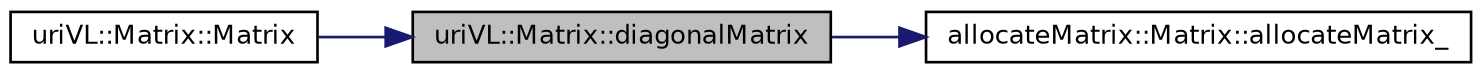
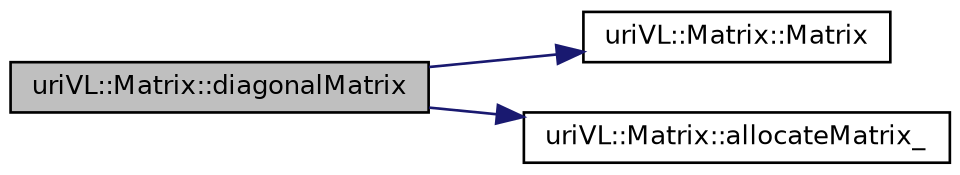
(352, 37) -> (493, 61)
(1199, 37) -> (737, 138)
